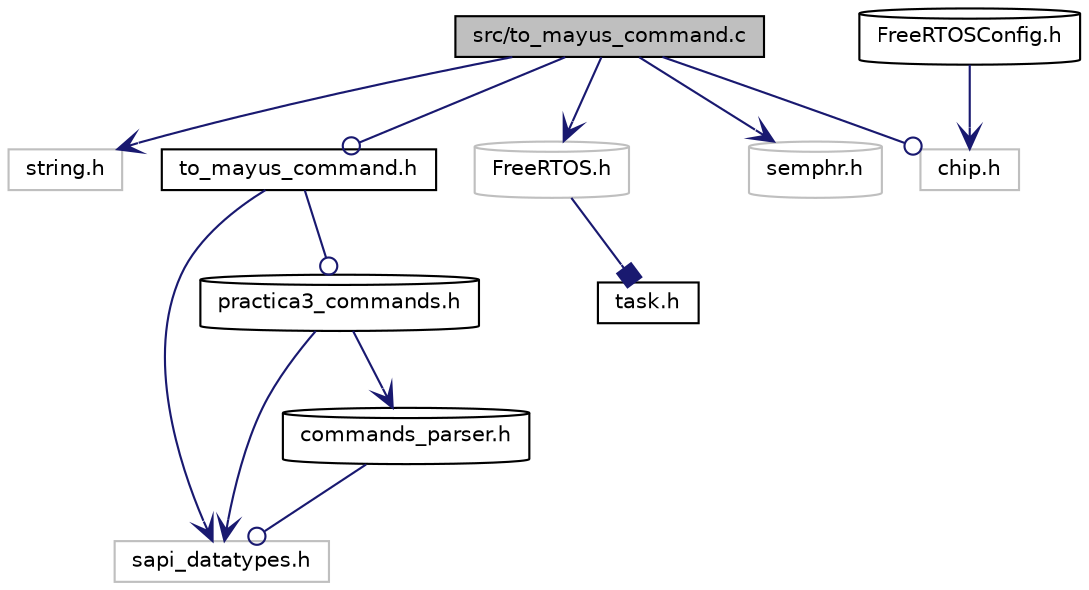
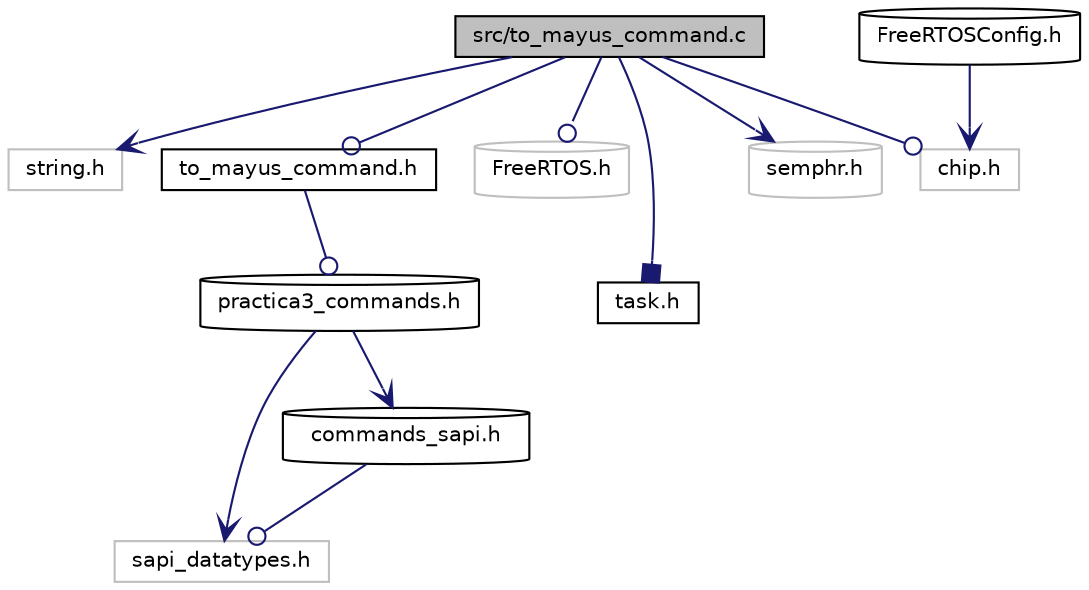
(587, 89) -> (587, 89)
(596, 231) -> (650, 156)
(166, 339) -> none
(406, 436) -> (406, 436)
